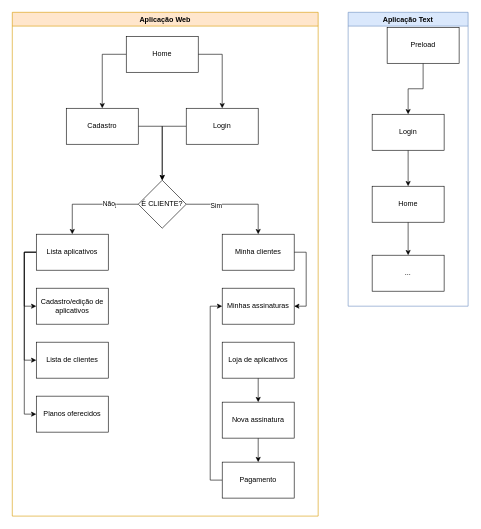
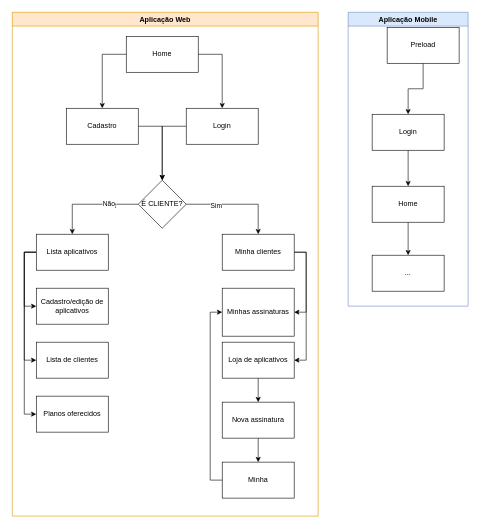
(408, 20) -> (408, 20)
(258, 306) -> (258, 312)
none -> (299, 360)
(258, 480) -> (258, 480)
